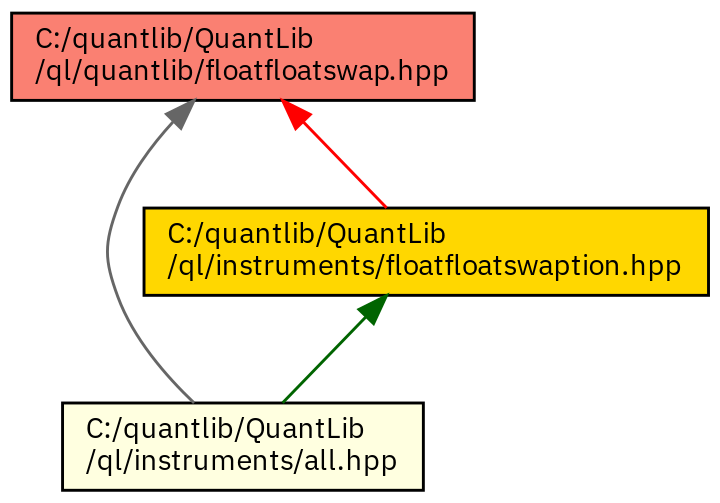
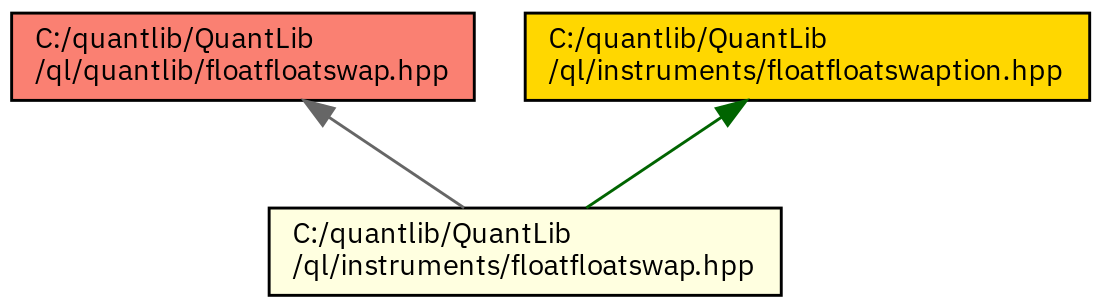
(345, 165) -> none
(243, 447) -> (525, 252)
